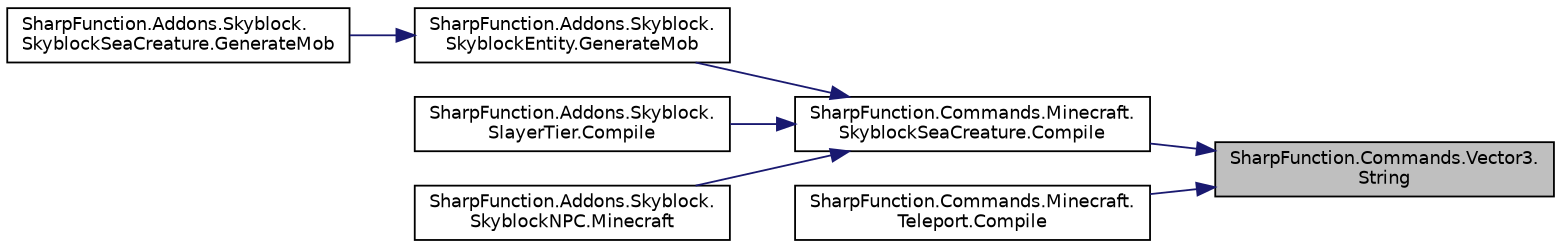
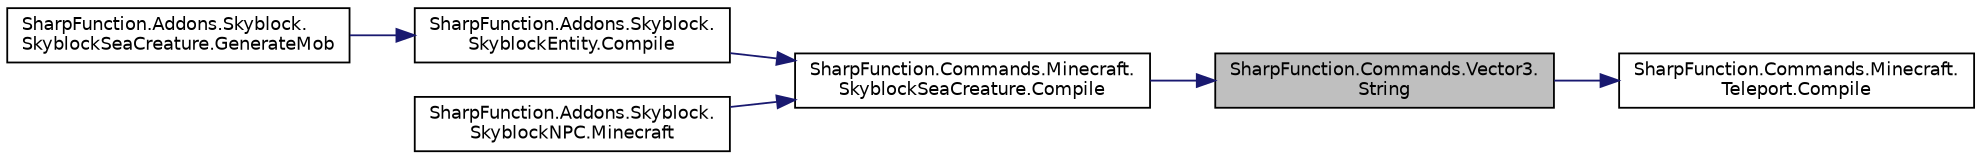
(572, 35) -> (572, 35)
(572, 124) -> none
(1174, 192) -> (1577, 81)
